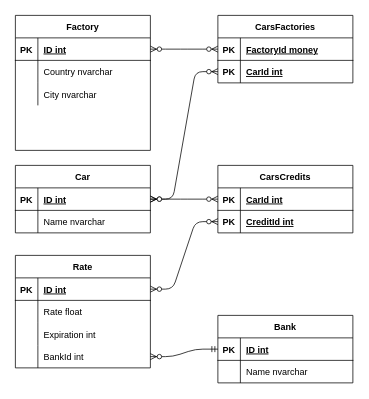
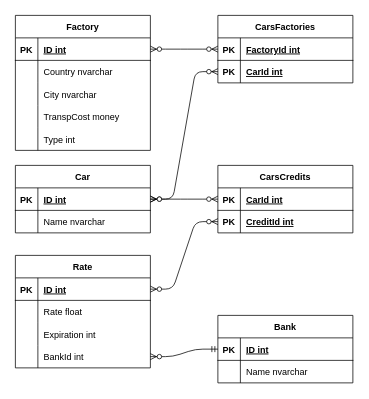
(283, 50) -> (276, 50)
none -> (94, 117)
none -> (94, 139)
